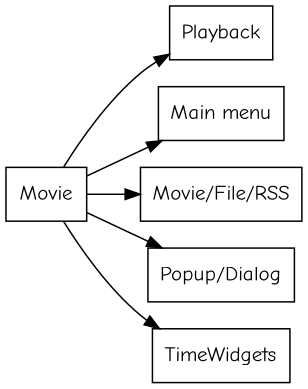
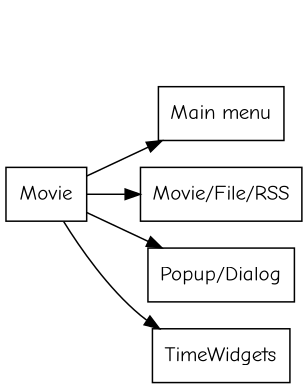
(221, 33) -> none
